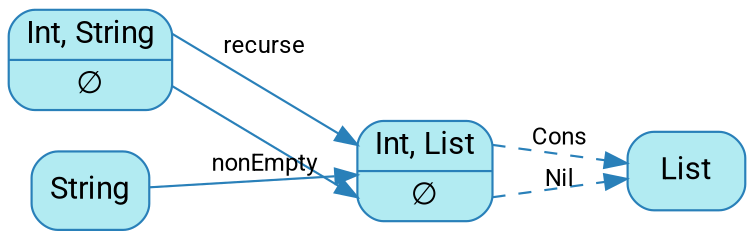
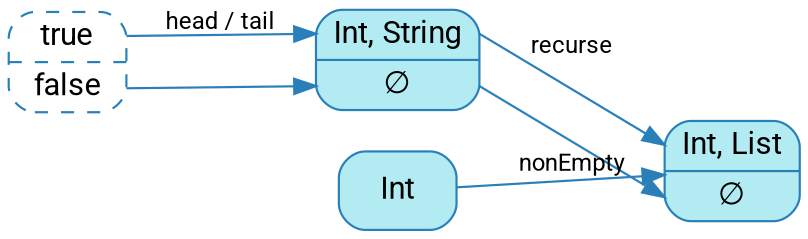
none -> (68, 62)
(686, 171) -> none
(90, 191) -> (398, 191)
